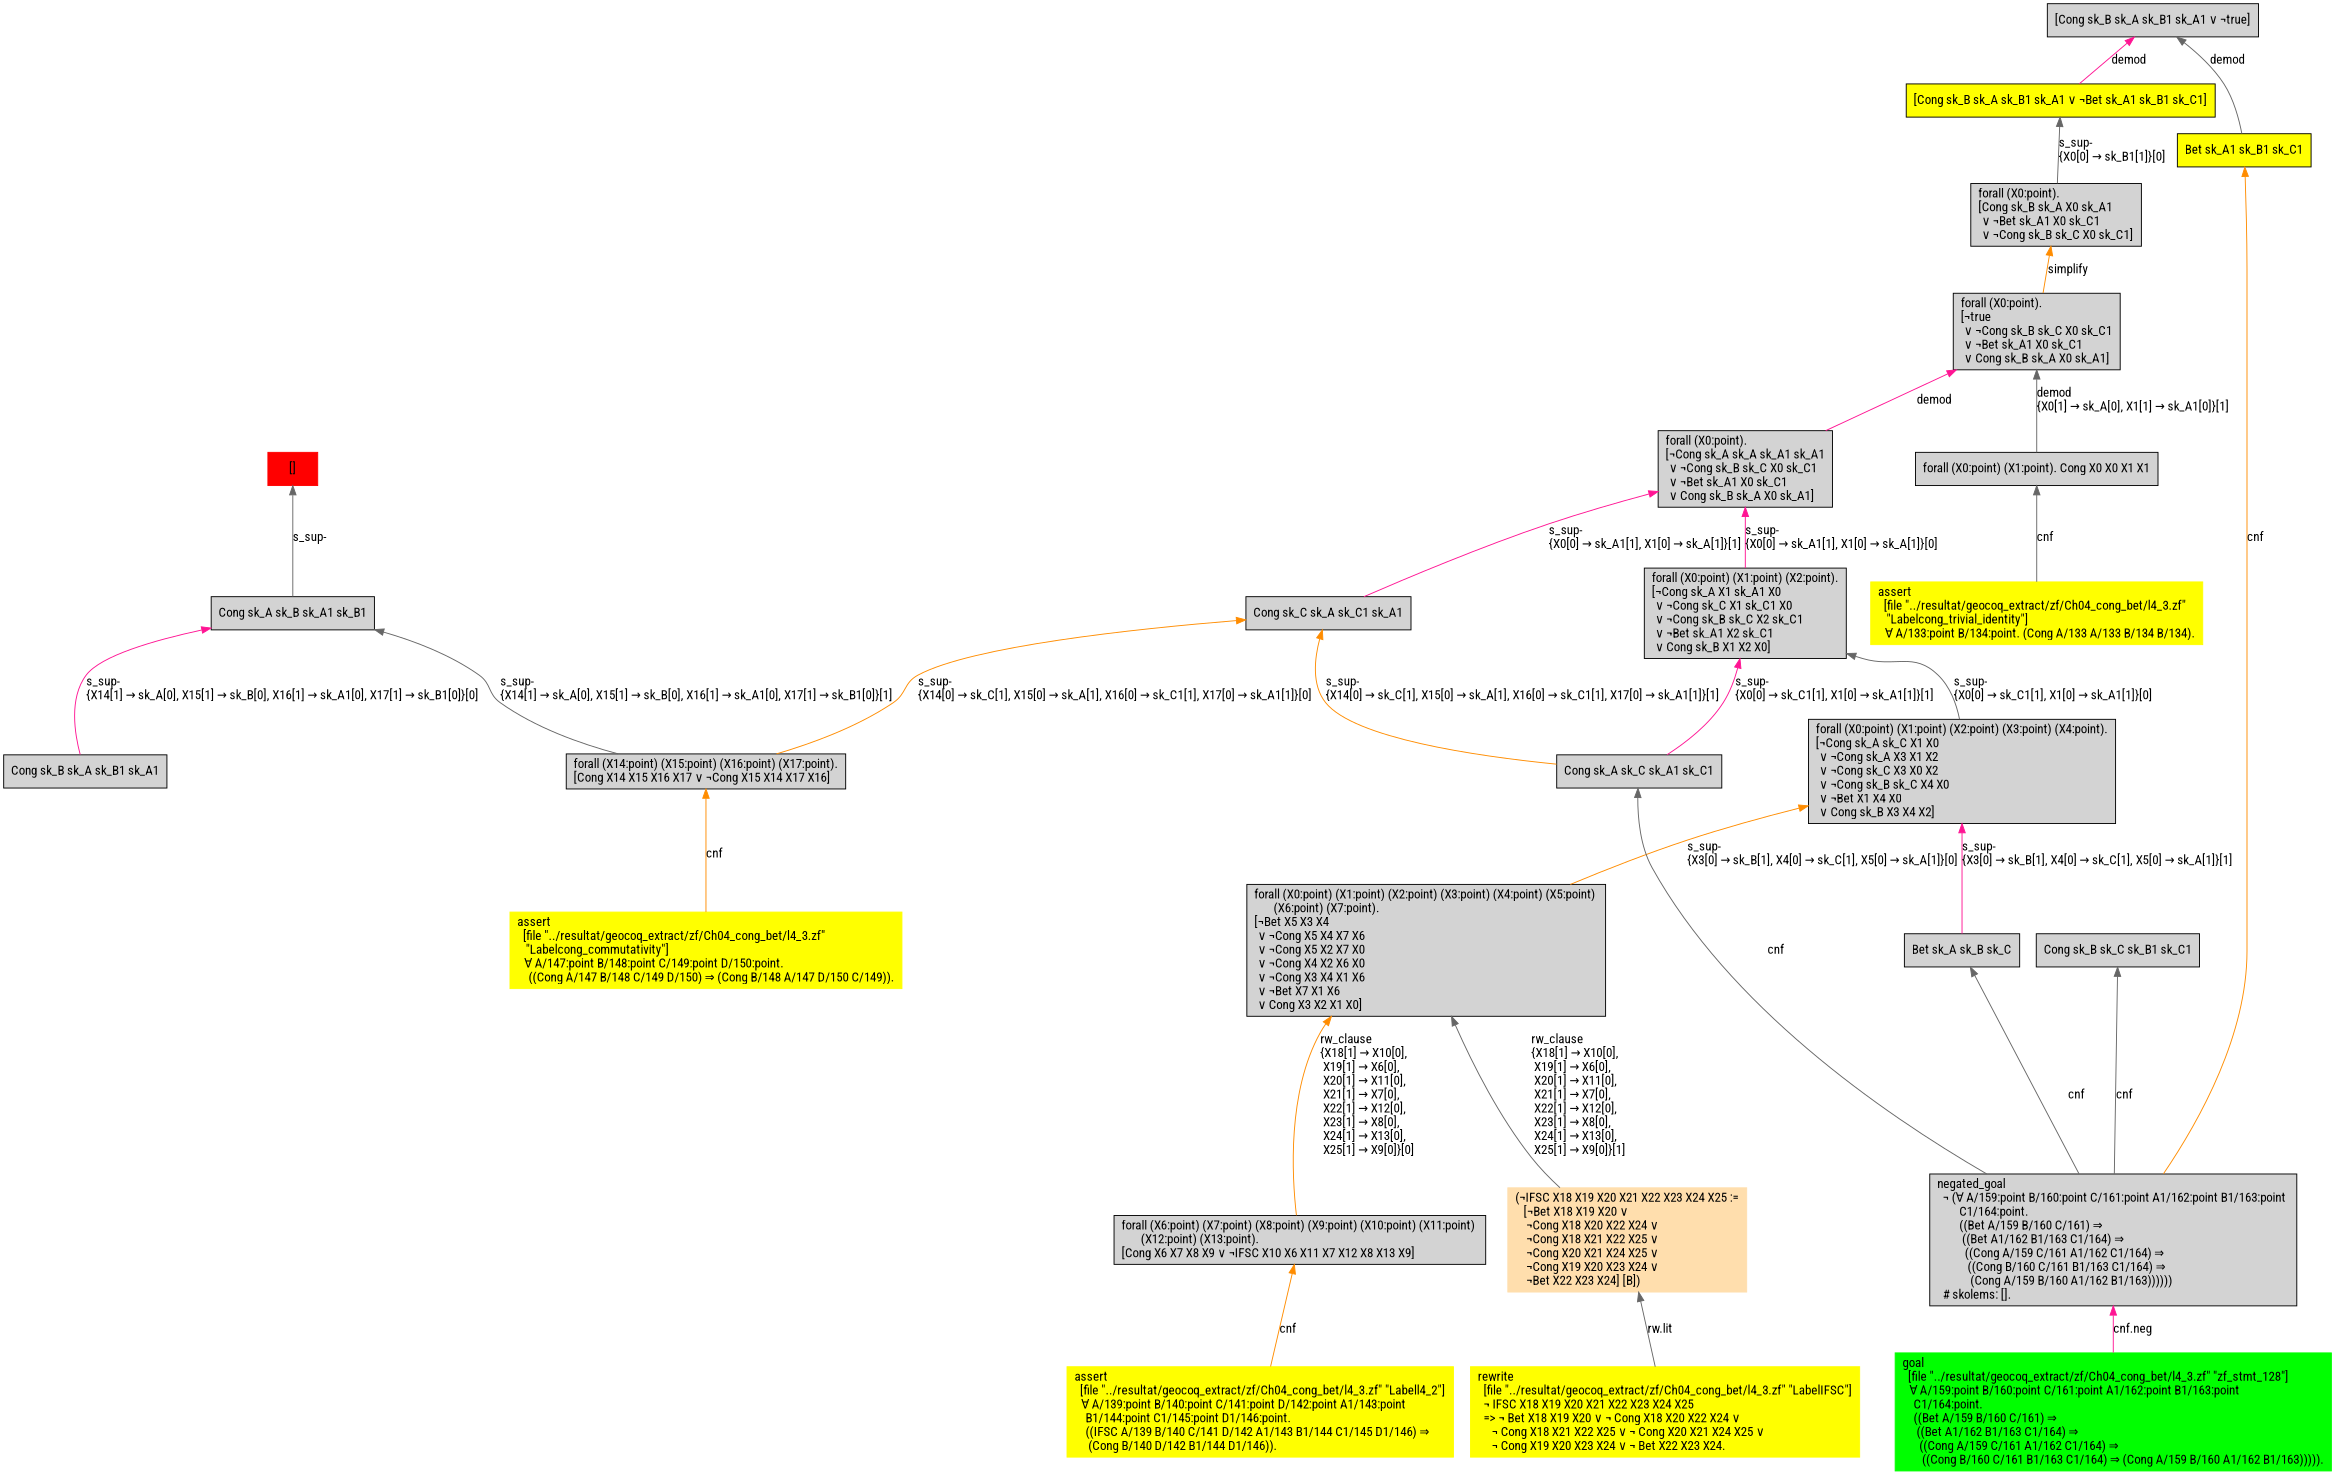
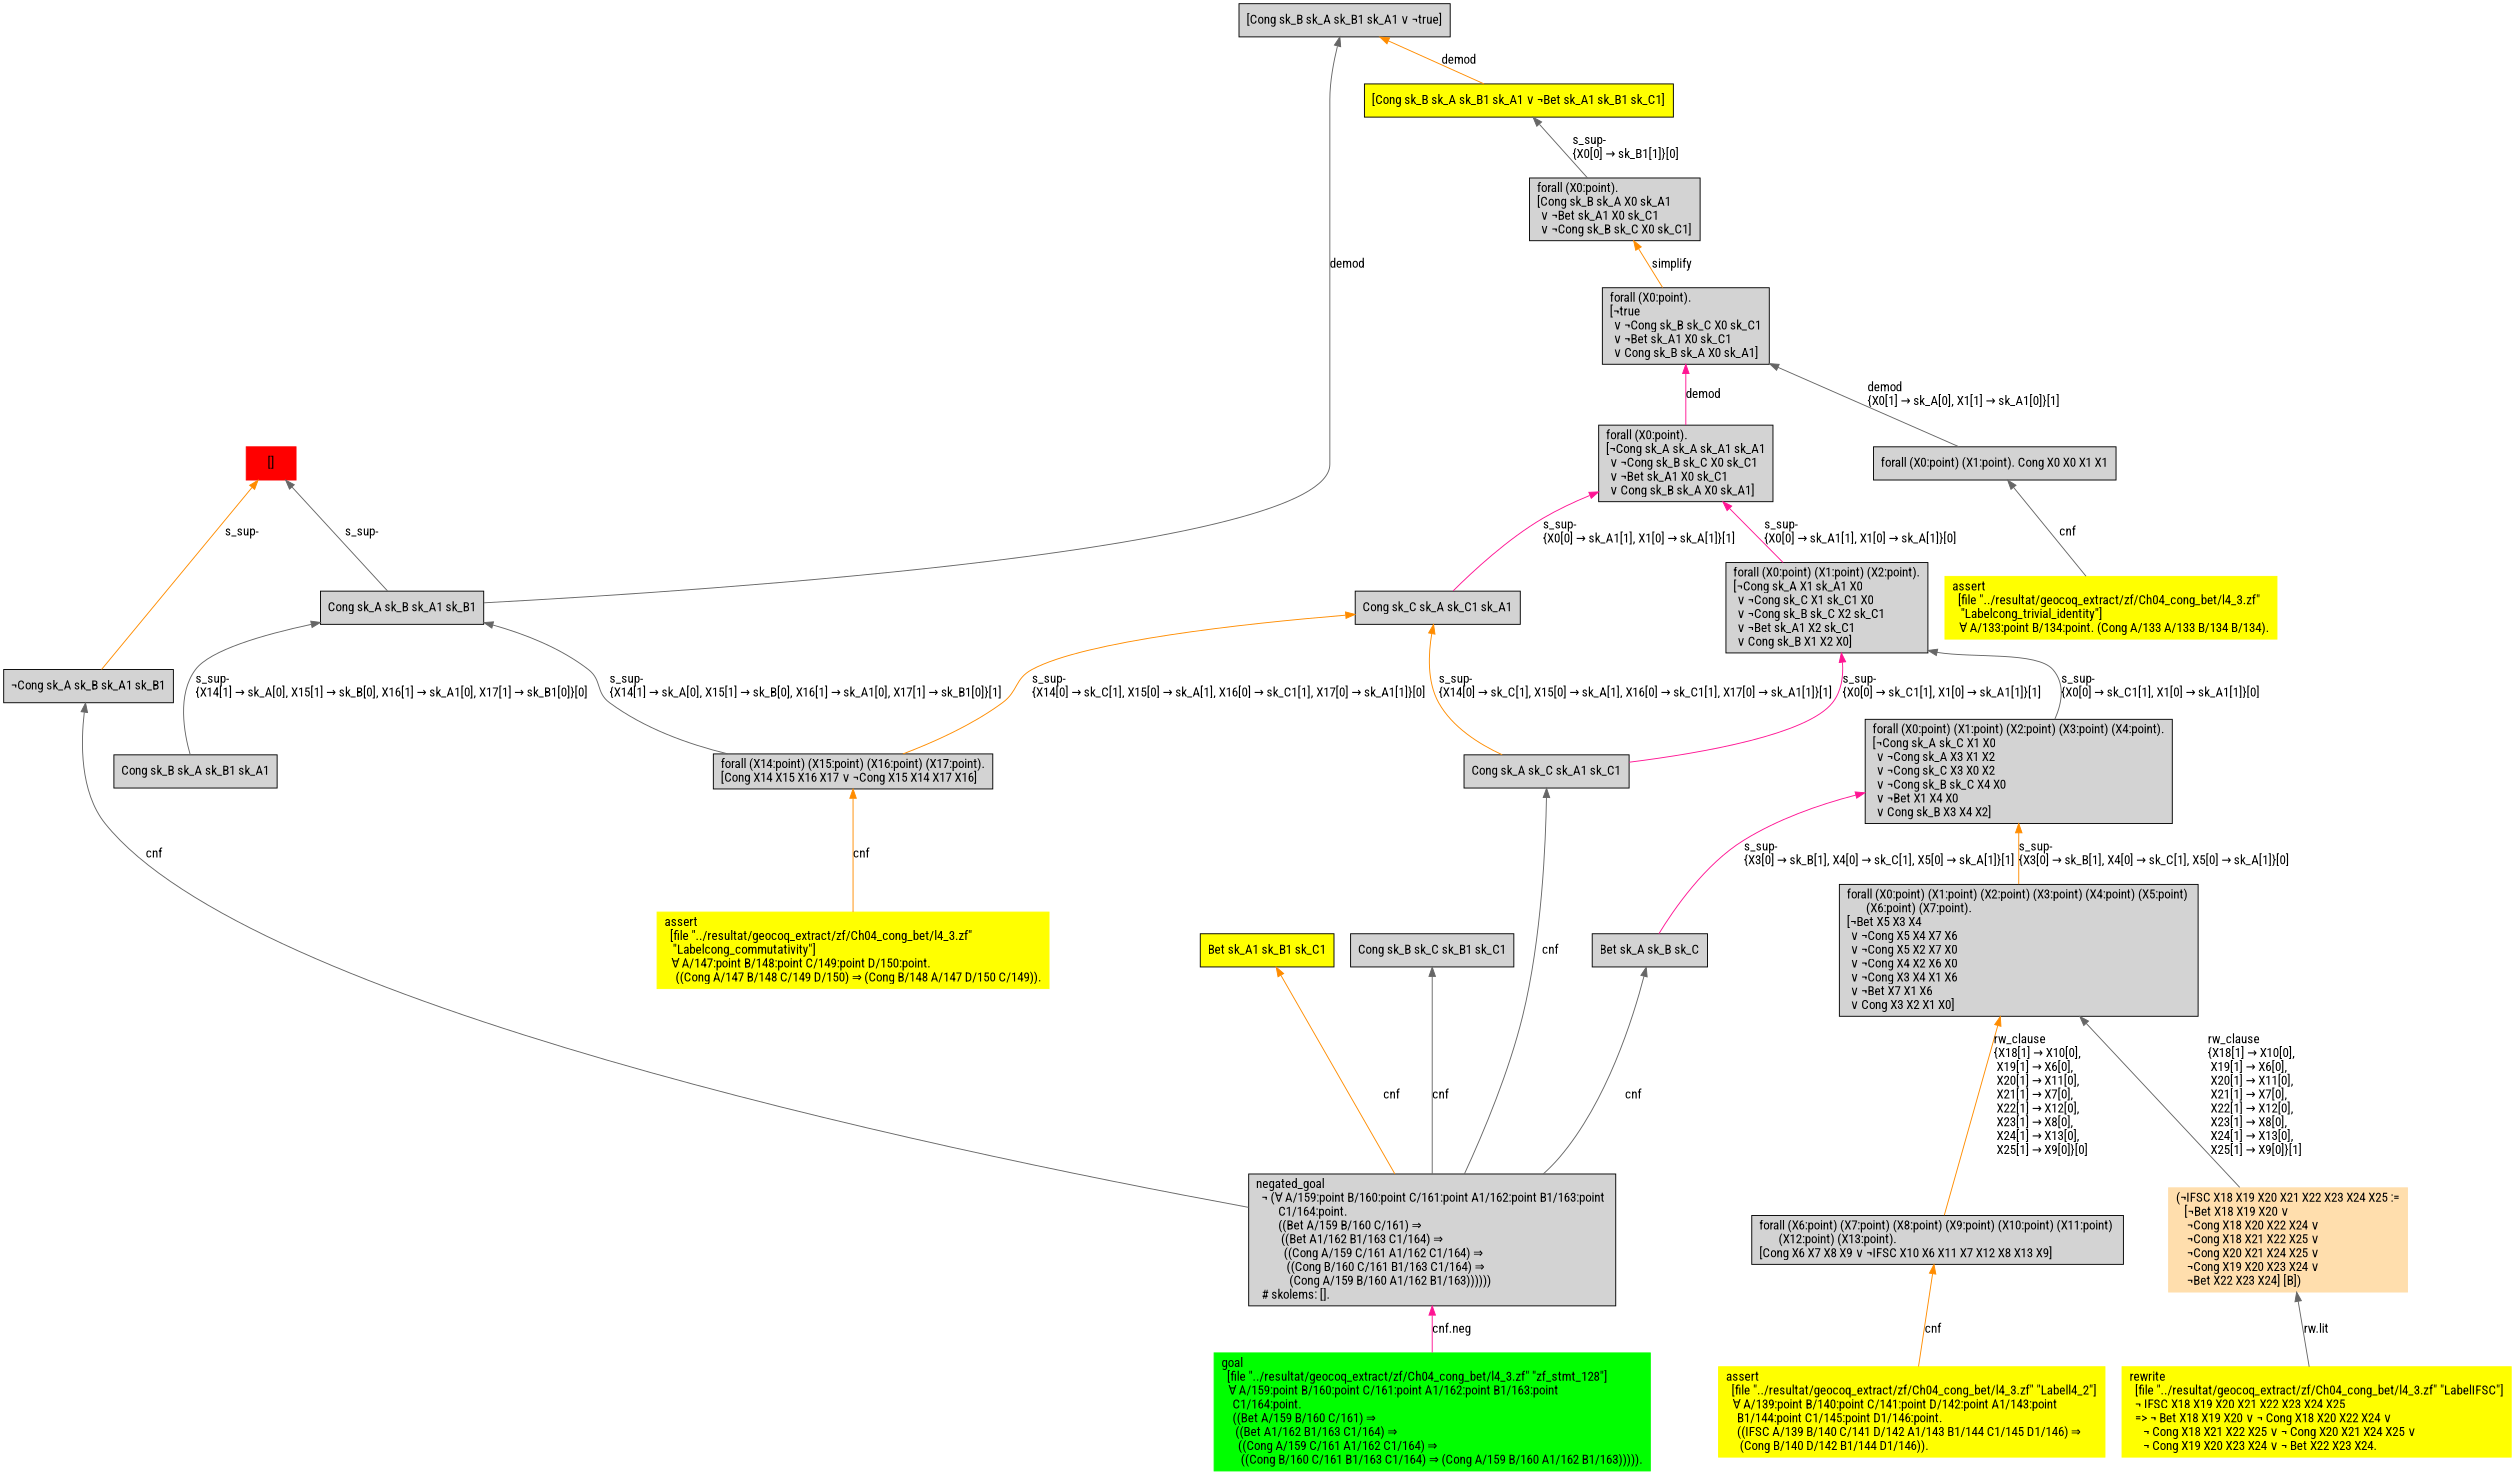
(2103, 63) -> (1436, 62)
(2223, 82) -> (1125, 542)
(103, 662) -> (210, 658)
none -> (89, 686)
